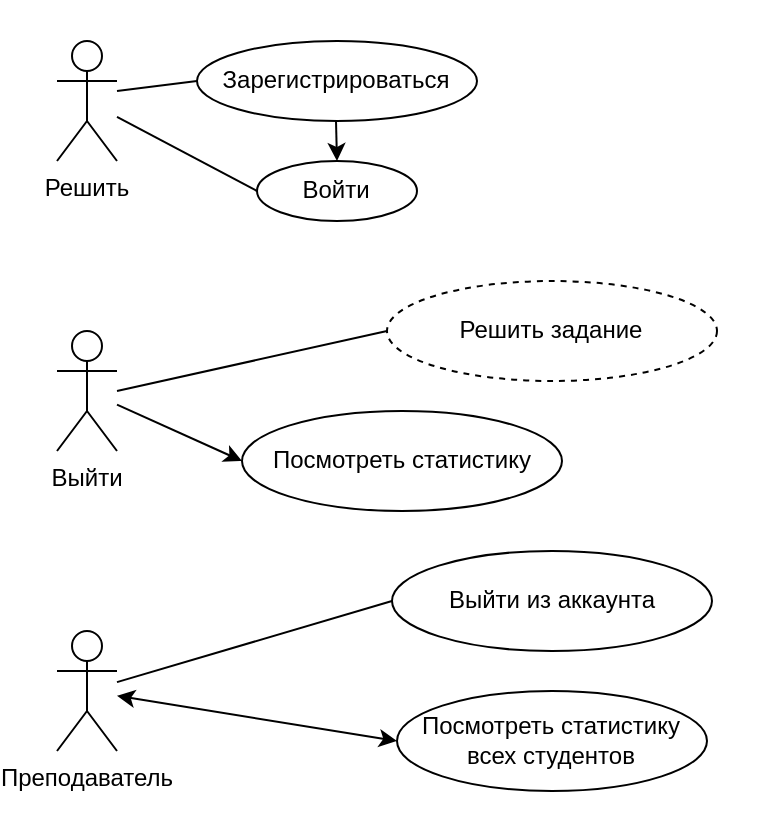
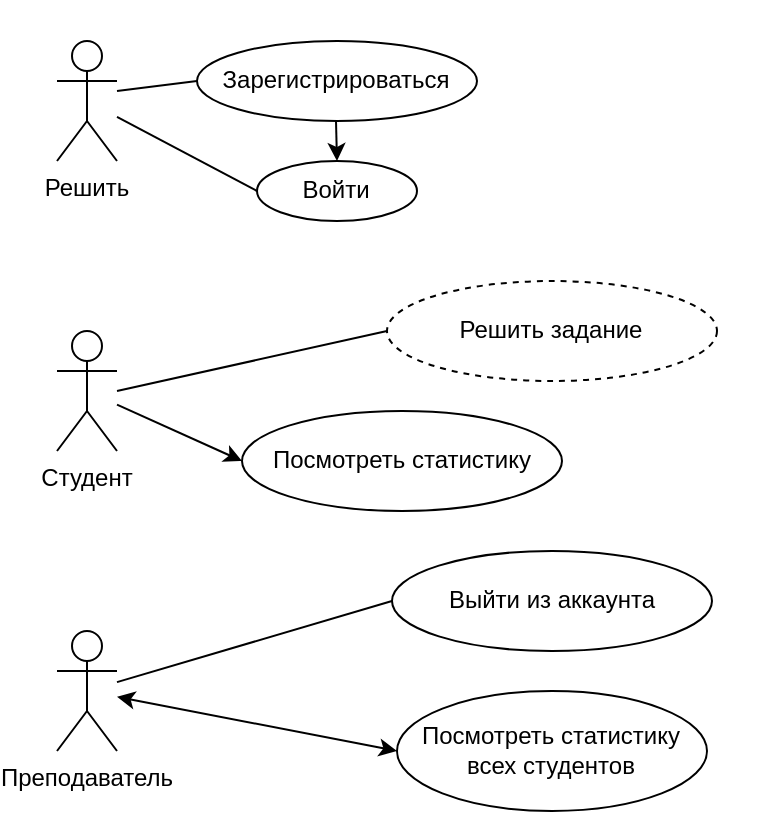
(88, 479) -> (88, 479)
(552, 741) -> (552, 751)
